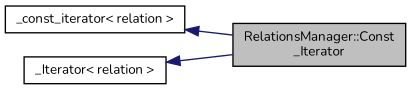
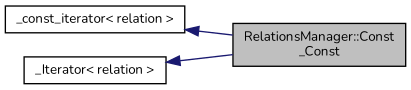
(319, 45) -> (319, 45)
